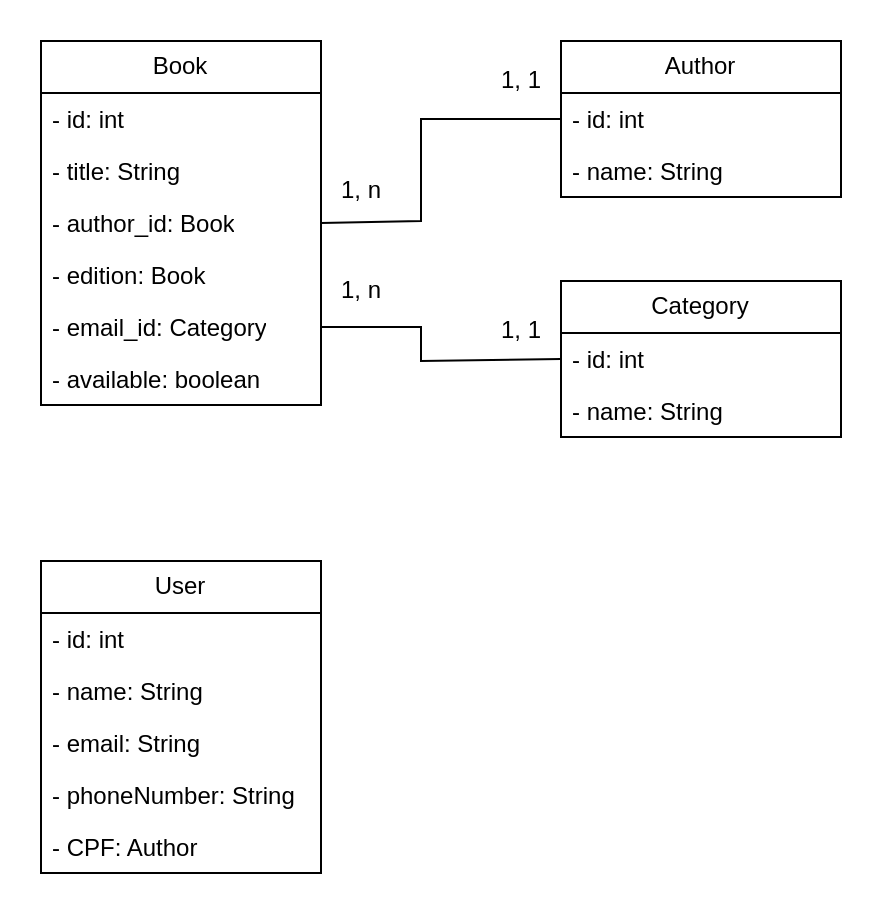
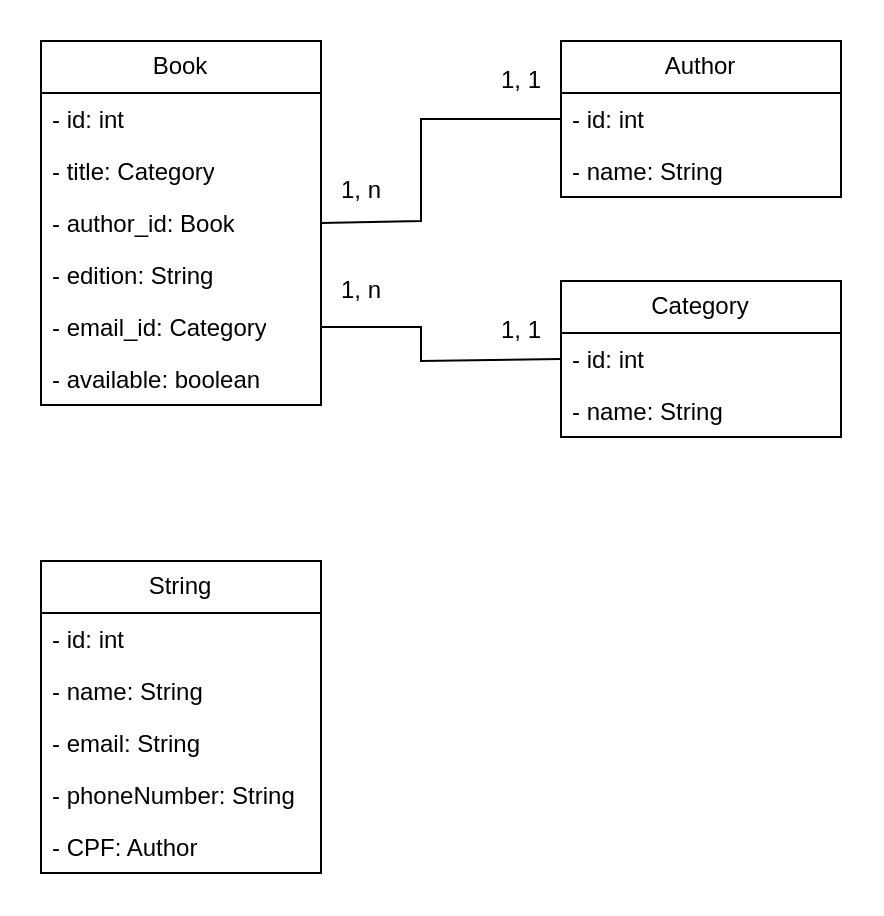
(135, 173) -> (152, 173)
(138, 277) -> (149, 277)
(181, 587) -> (181, 587)
